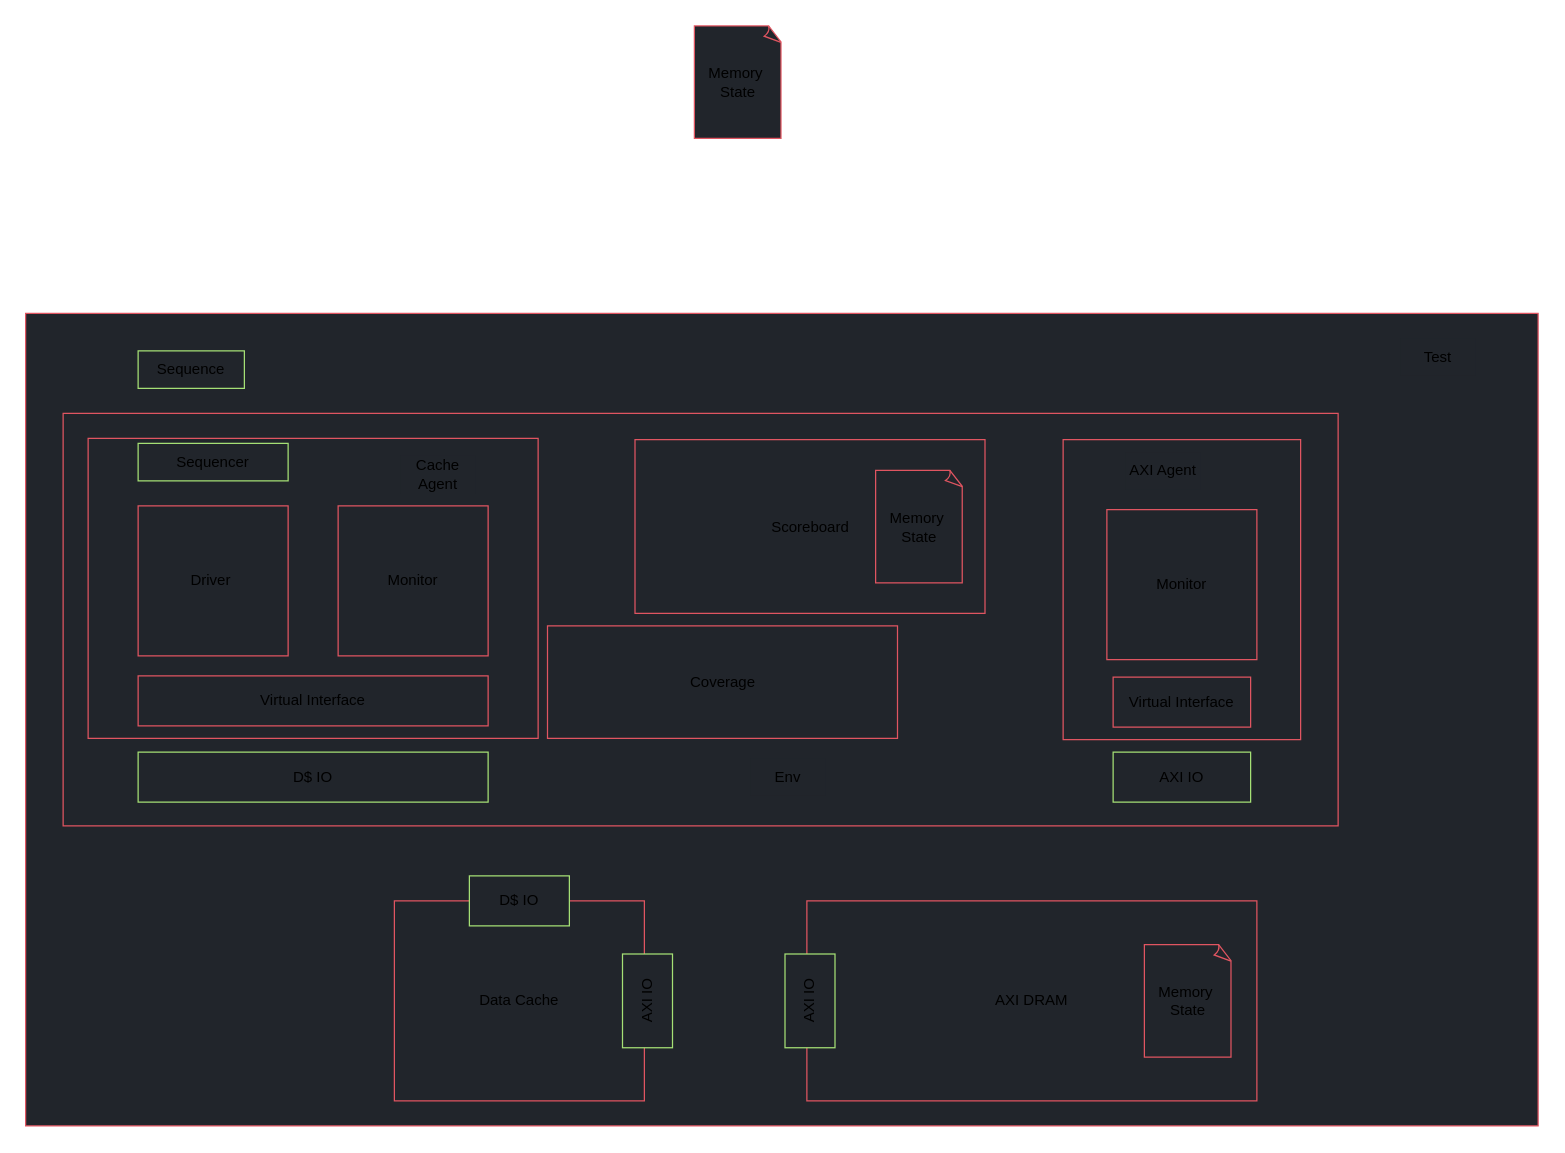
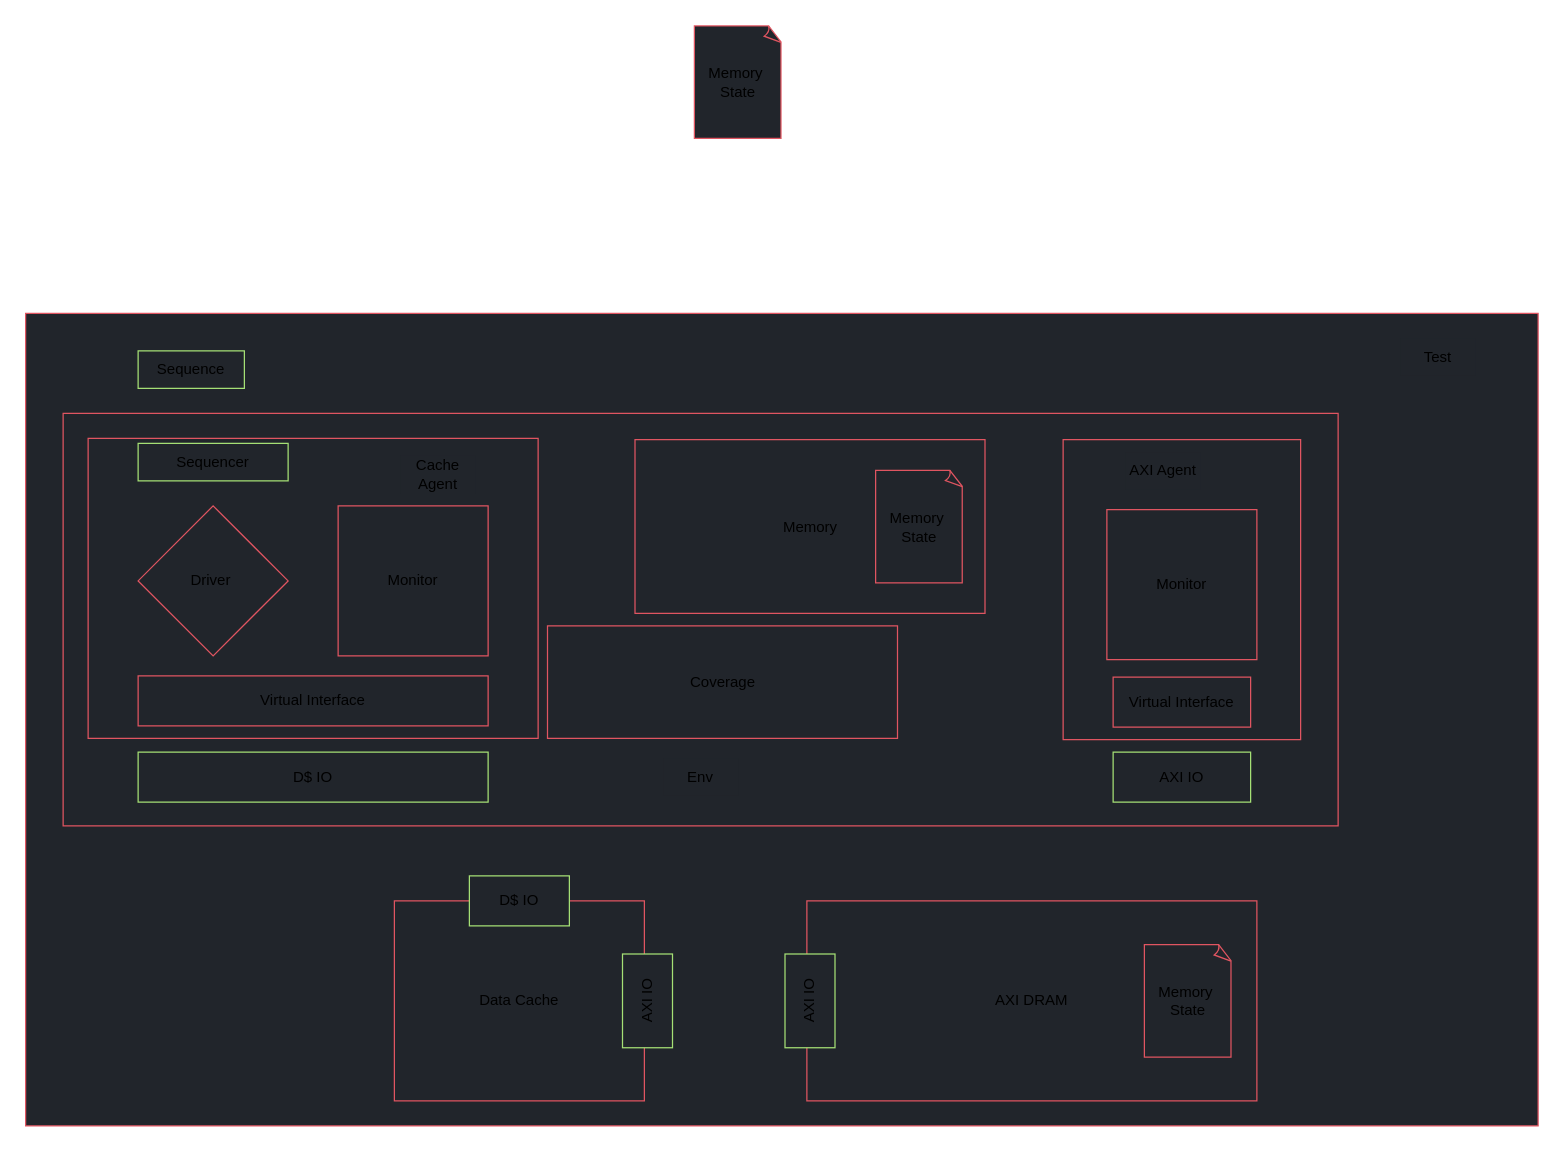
(811, 527) -> (811, 527)
(213, 581) -> (213, 581)
(788, 777) -> (701, 777)
